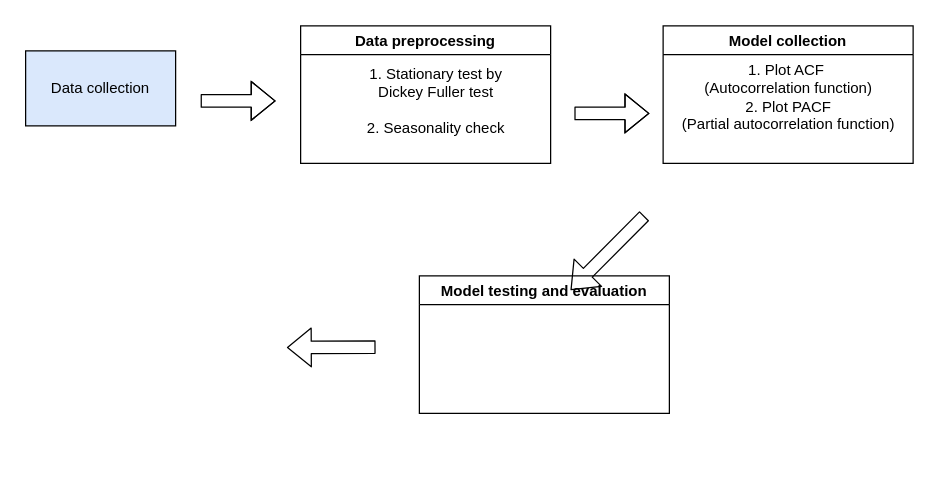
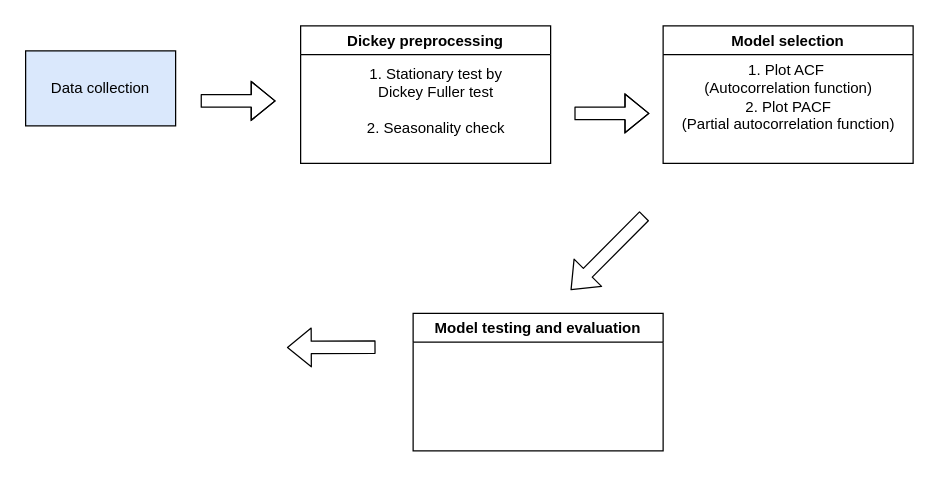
(425, 41) -> (425, 41)
(788, 41) -> (788, 41)
(544, 344) -> (538, 382)
